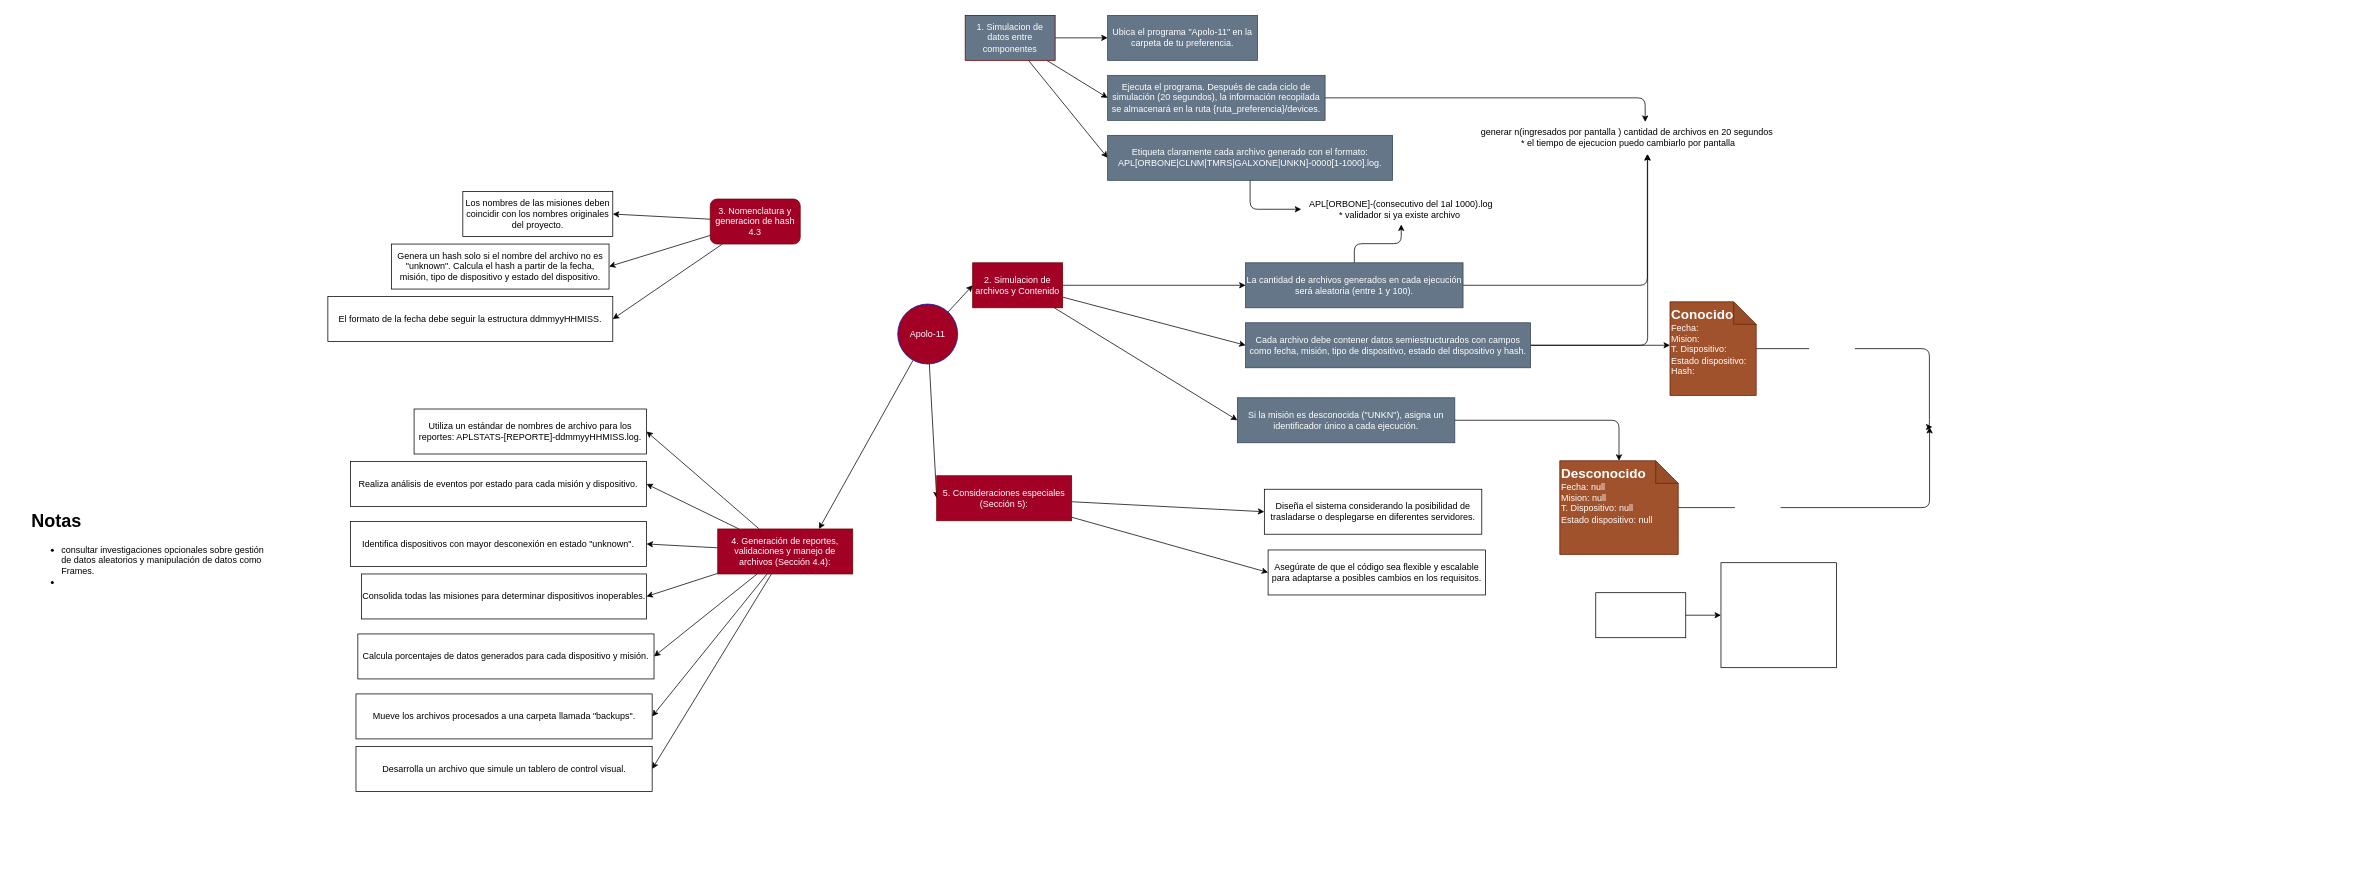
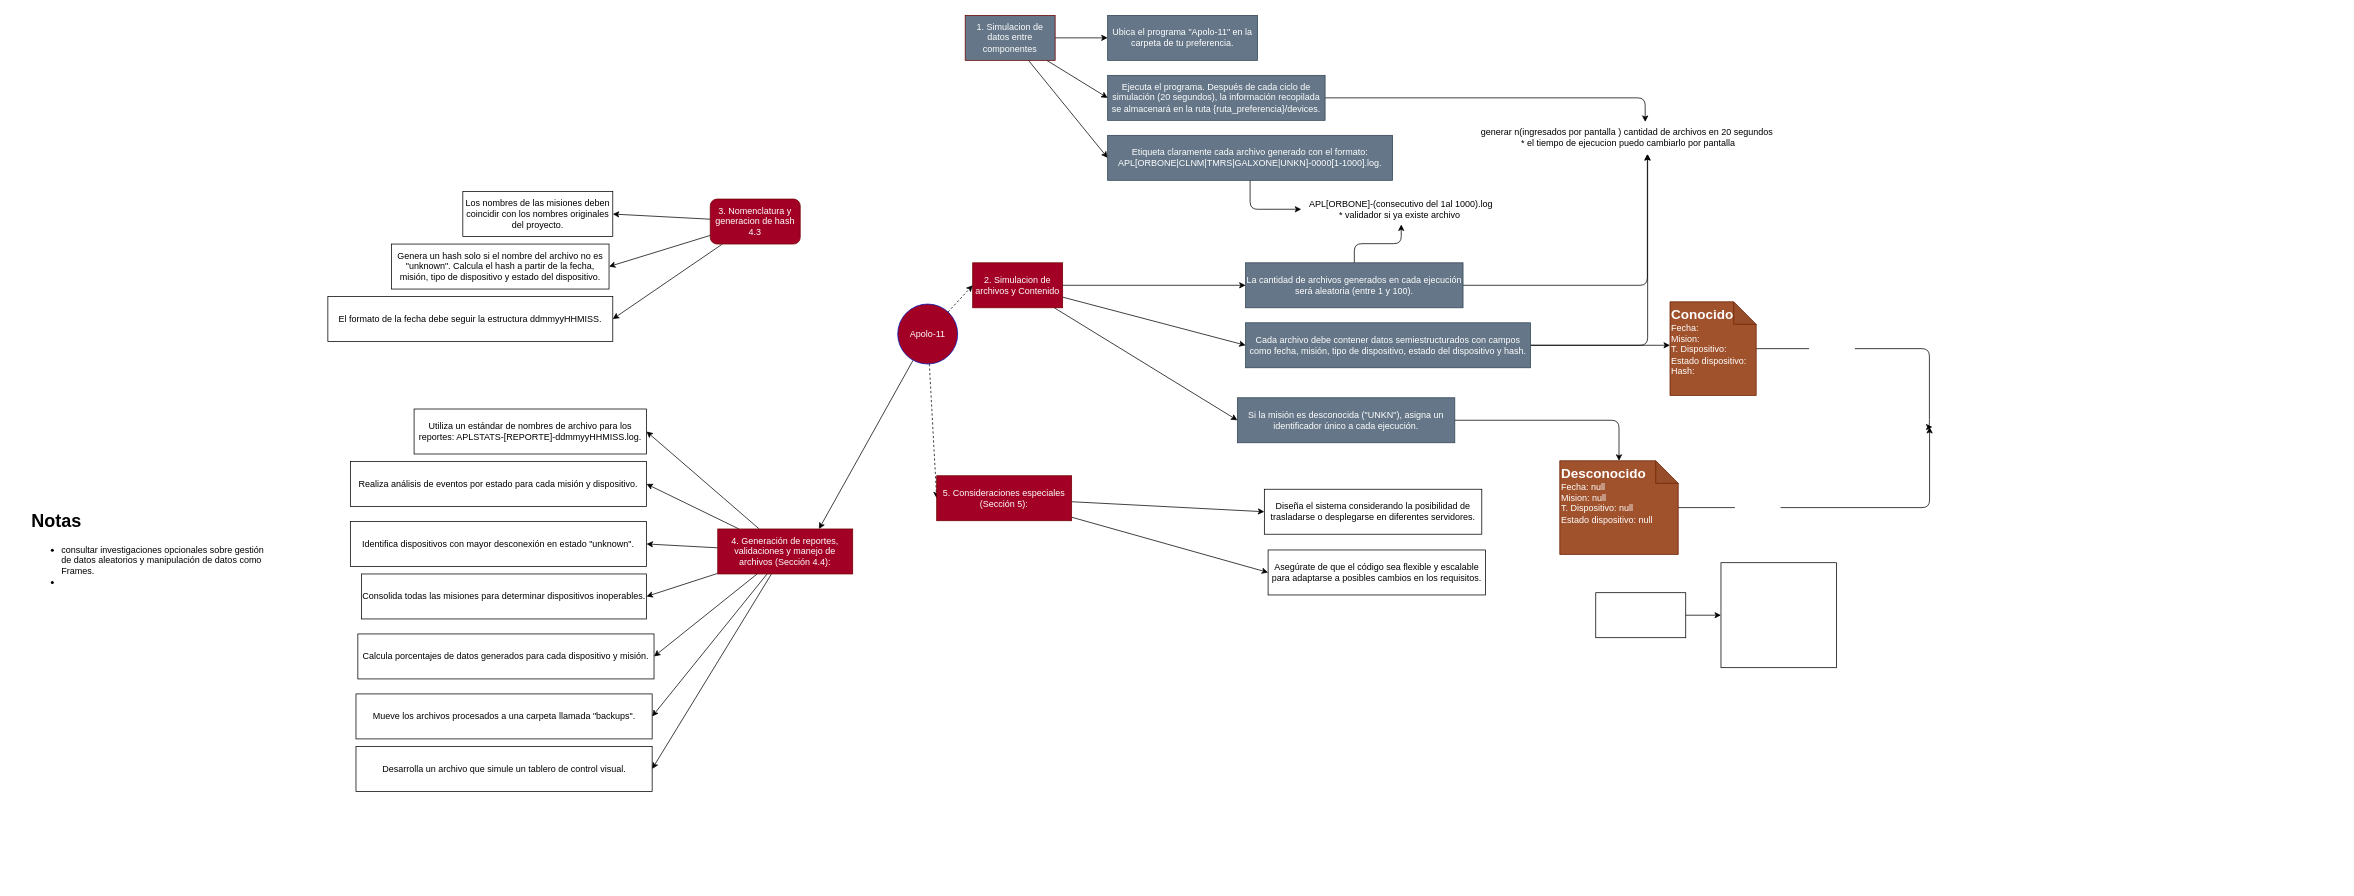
(959, 300) -> (959, 300)
(932, 424) -> (932, 424)
